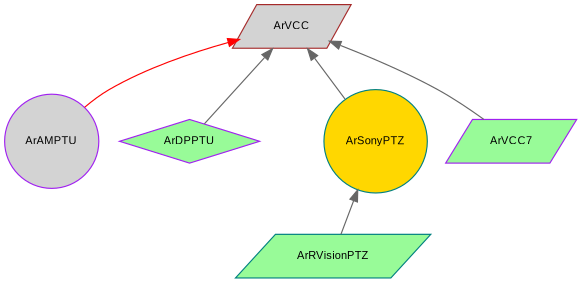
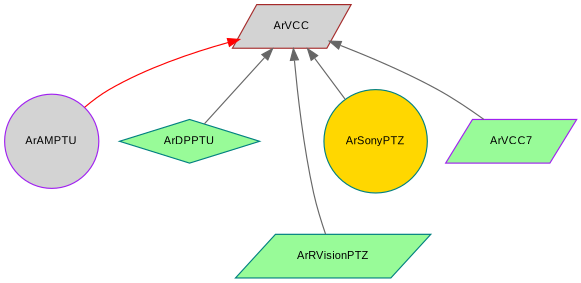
(190, 141) -> (190, 141)
(347, 218) -> (305, 148)
